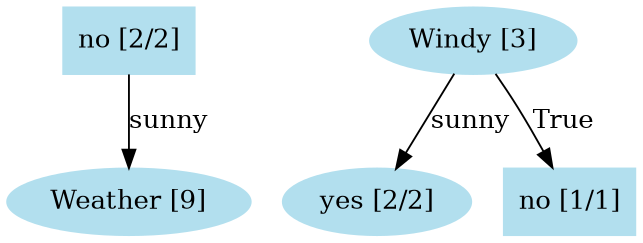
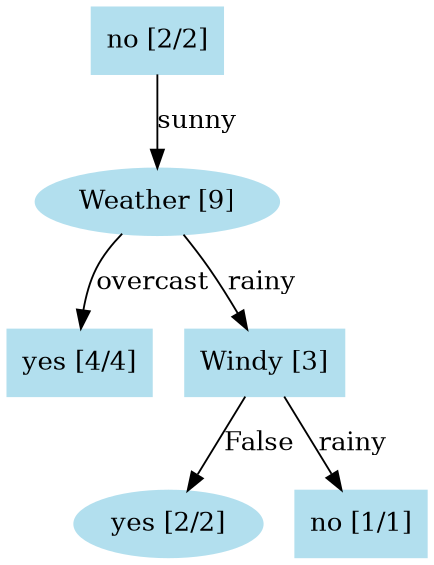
(473, 41) -> (265, 363)
(471, 121) -> (259, 443)
(564, 121) -> (353, 443)
none -> (212, 273)
none -> (80, 363)
